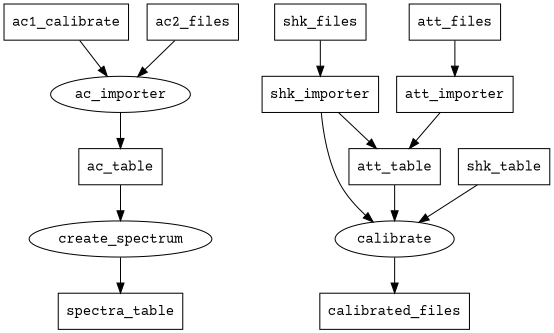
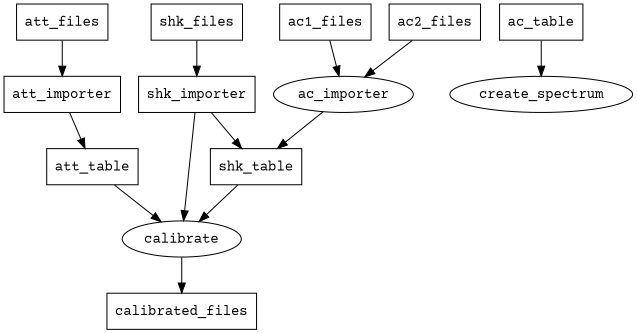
(66, 22) -> (325, 22)
(120, 126) -> (304, 127)
(354, 127) -> (223, 127)
(120, 311) -> none
